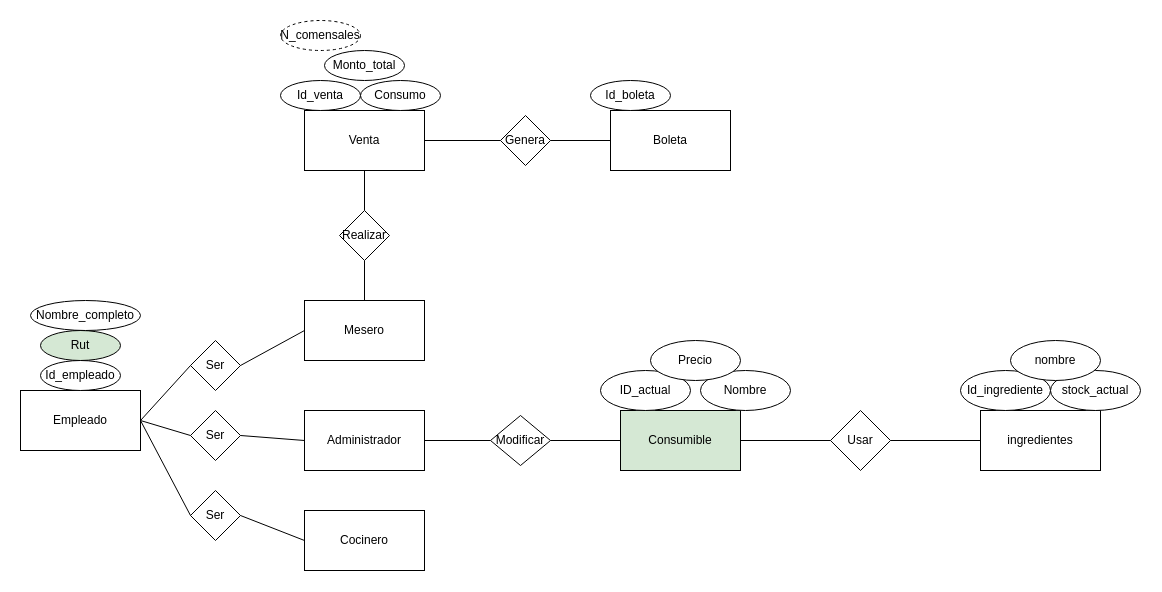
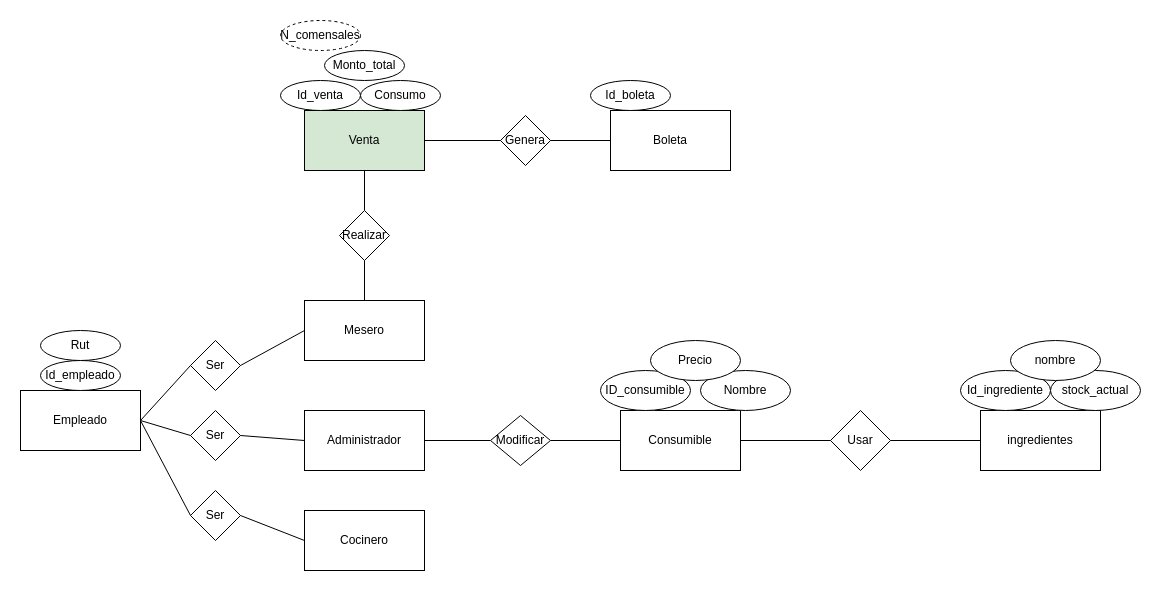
(365, 141) -> (365, 141)
(86, 316) -> none
(81, 346) -> (81, 346)
(646, 391) -> (646, 391)
(681, 441) -> (681, 441)
